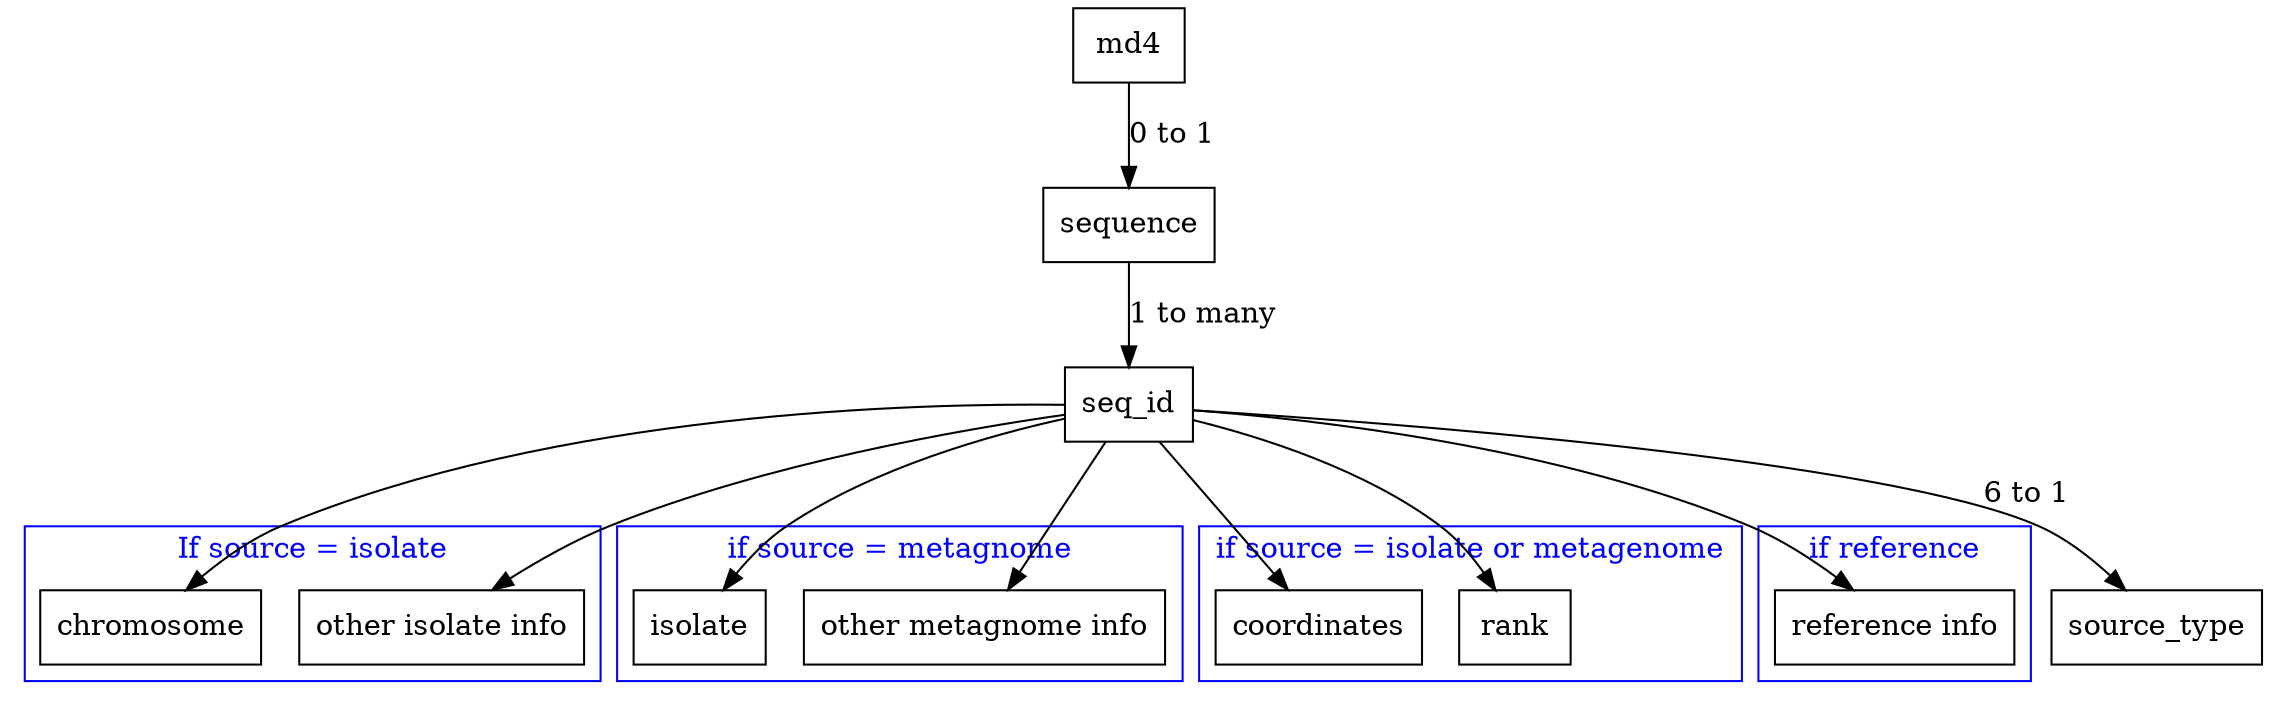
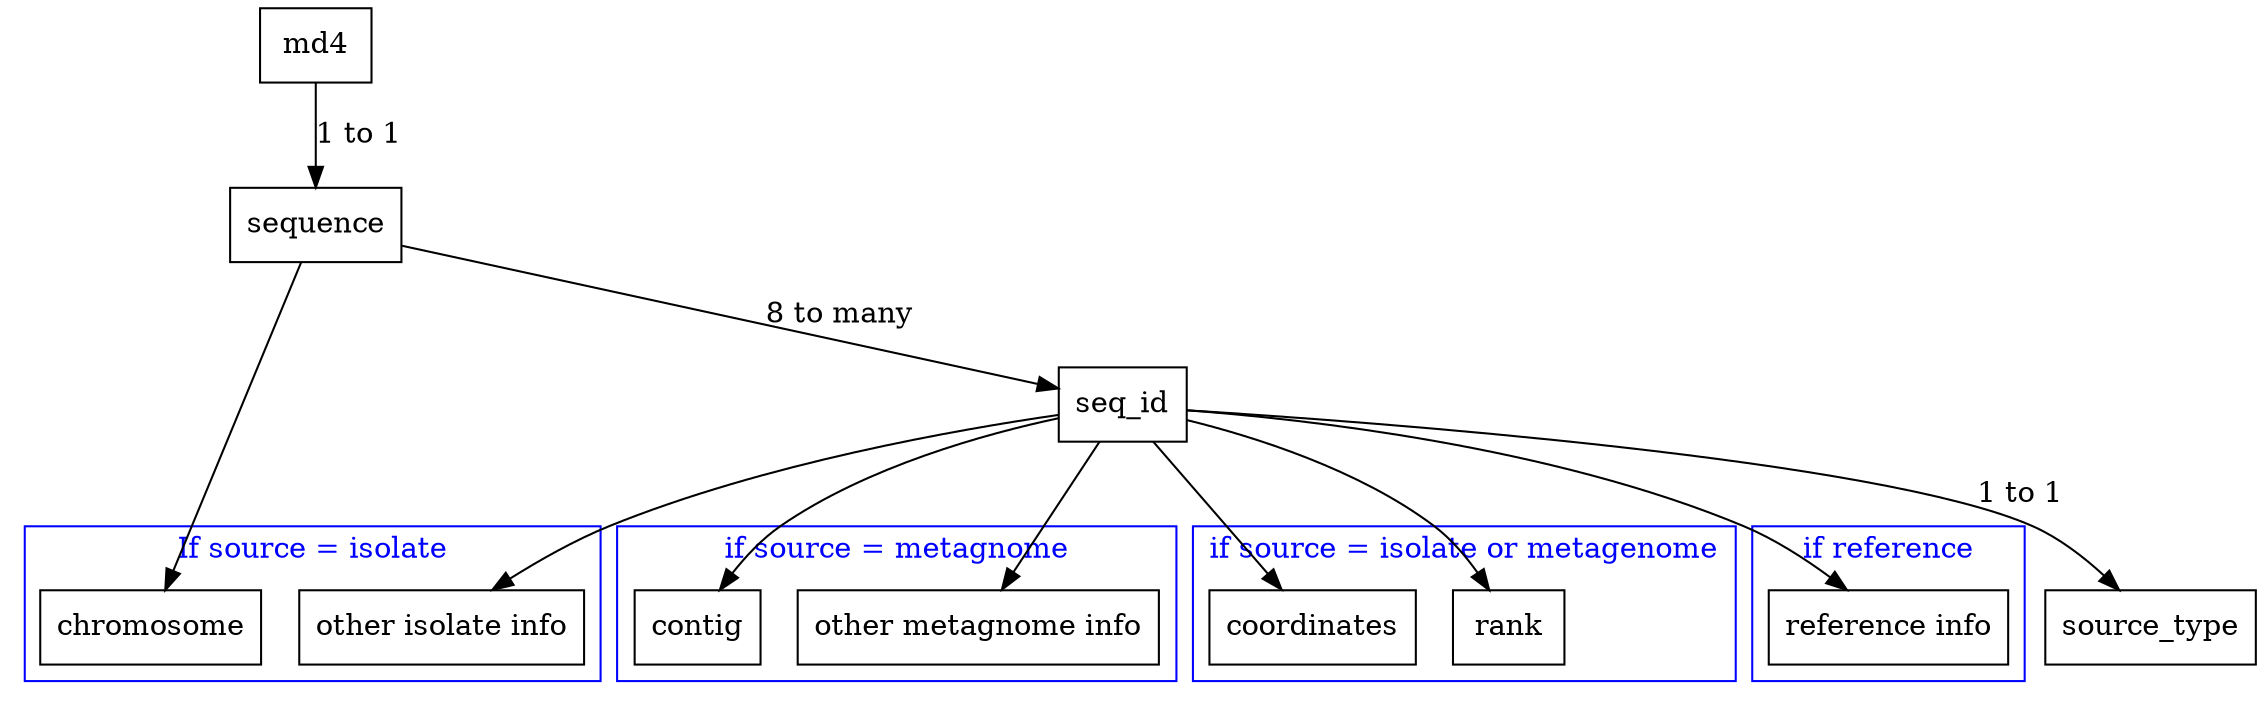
(1172, 135) -> (359, 135)
(1203, 315) -> (840, 315)
(621, 436) -> (237, 417)
(2027, 494) -> (2021, 494)
(700, 627) -> (698, 627)
